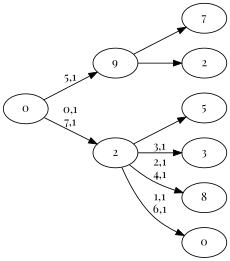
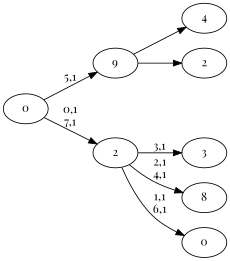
(204, 18) -> (204, 18)
(204, 108) -> none
